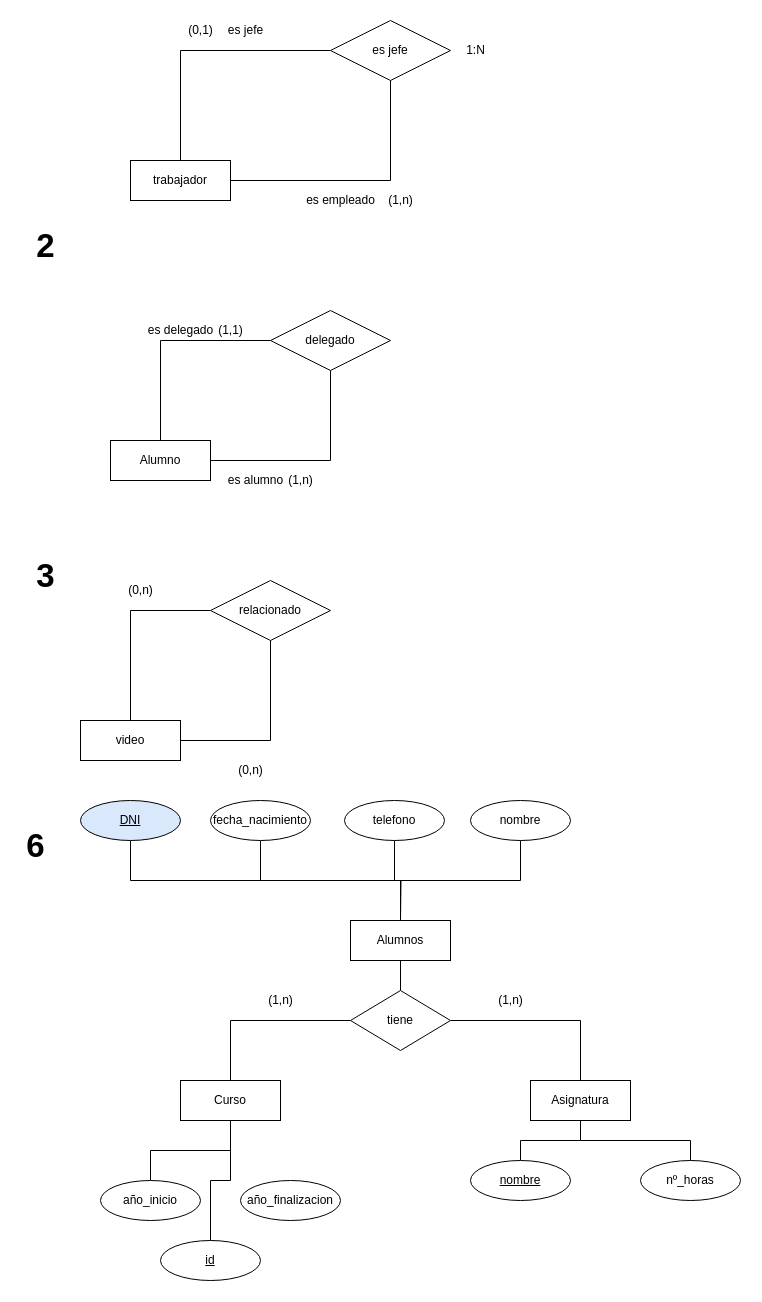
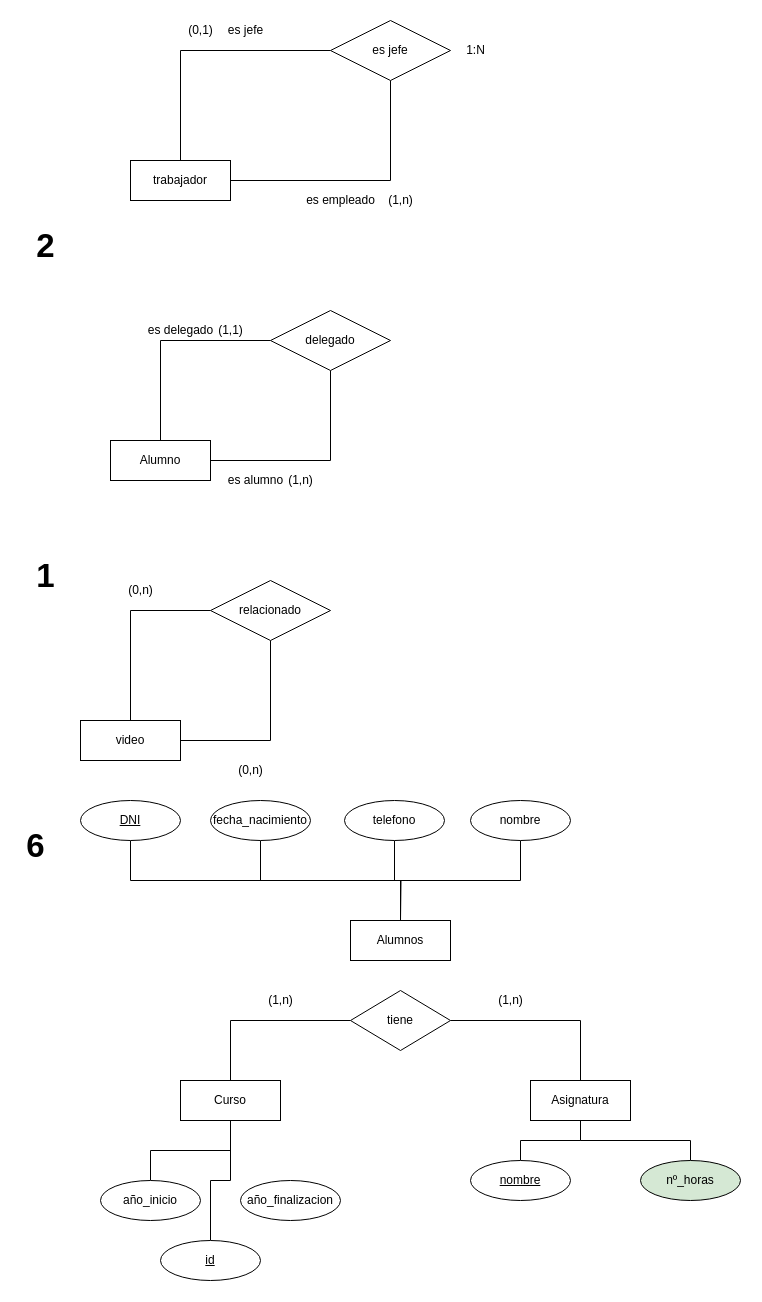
(46, 576) -> (46, 576)
(131, 821) -> (131, 821)
(401, 976) -> none
(691, 1181) -> (691, 1181)
